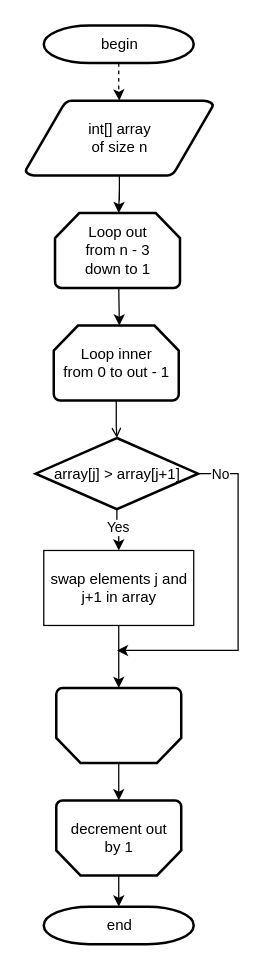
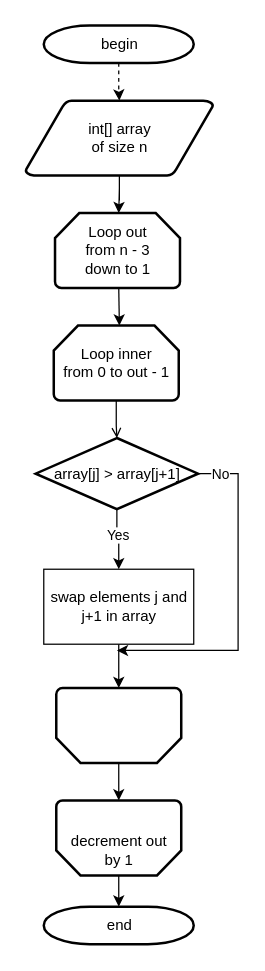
(119, 588) -> (119, 607)
(119, 838) -> (119, 851)
